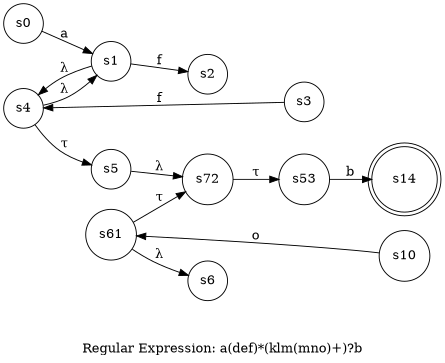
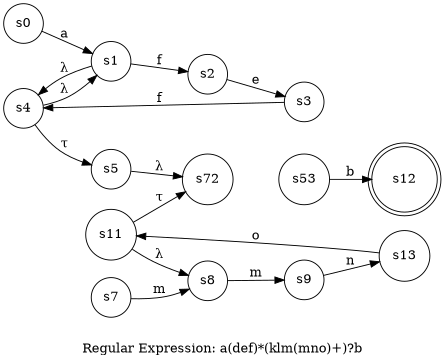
none -> (251, 87)
(251, 179) -> none
(405, 179) -> (405, 179)
(111, 235) -> (111, 235)
(405, 256) -> (405, 256)
none -> (304, 280)
(208, 281) -> (208, 281)
none -> (111, 297)
